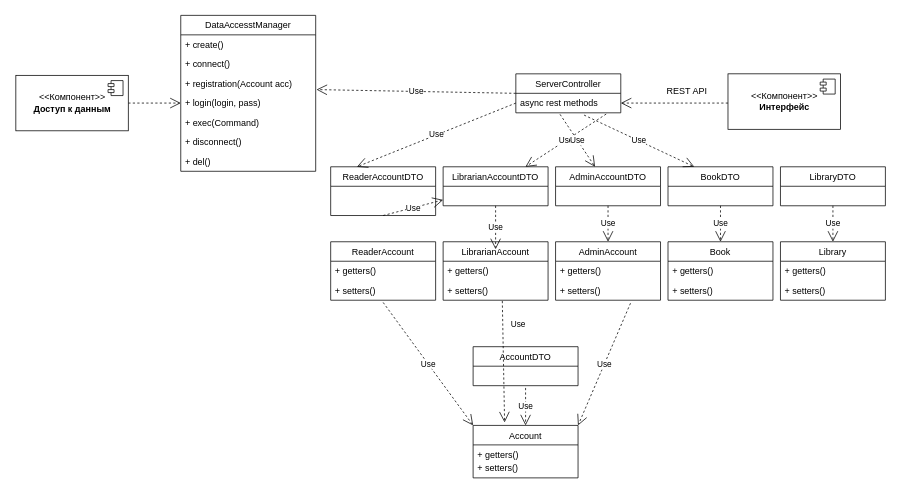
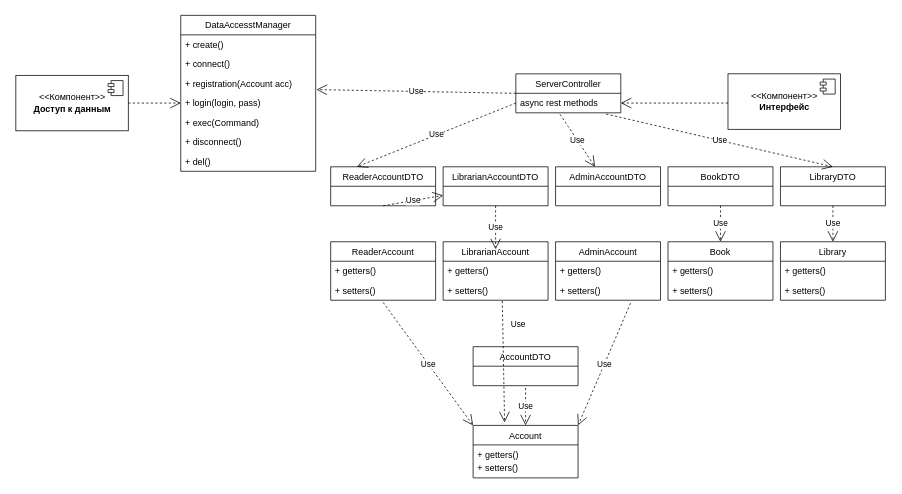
(687, 92) -> none
(568, 139) -> (714, 139)
(636, 140) -> none
(383, 191) -> (383, 186)
(608, 222) -> none
